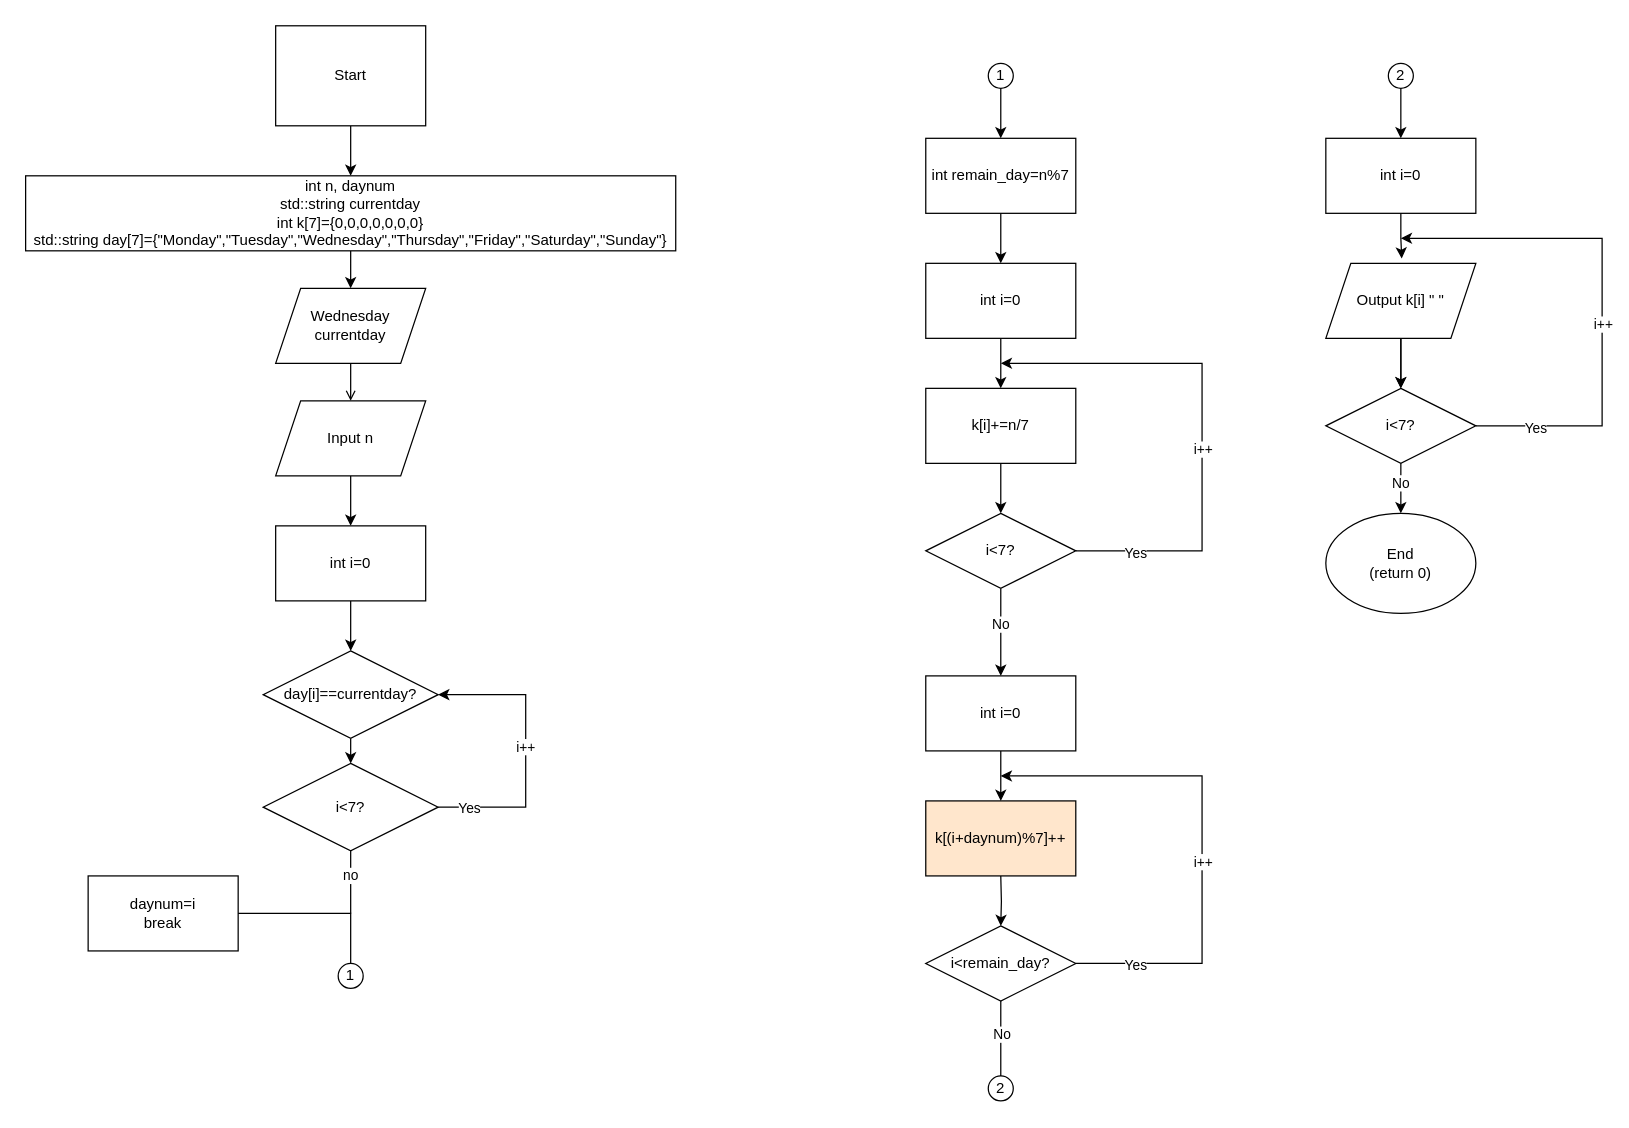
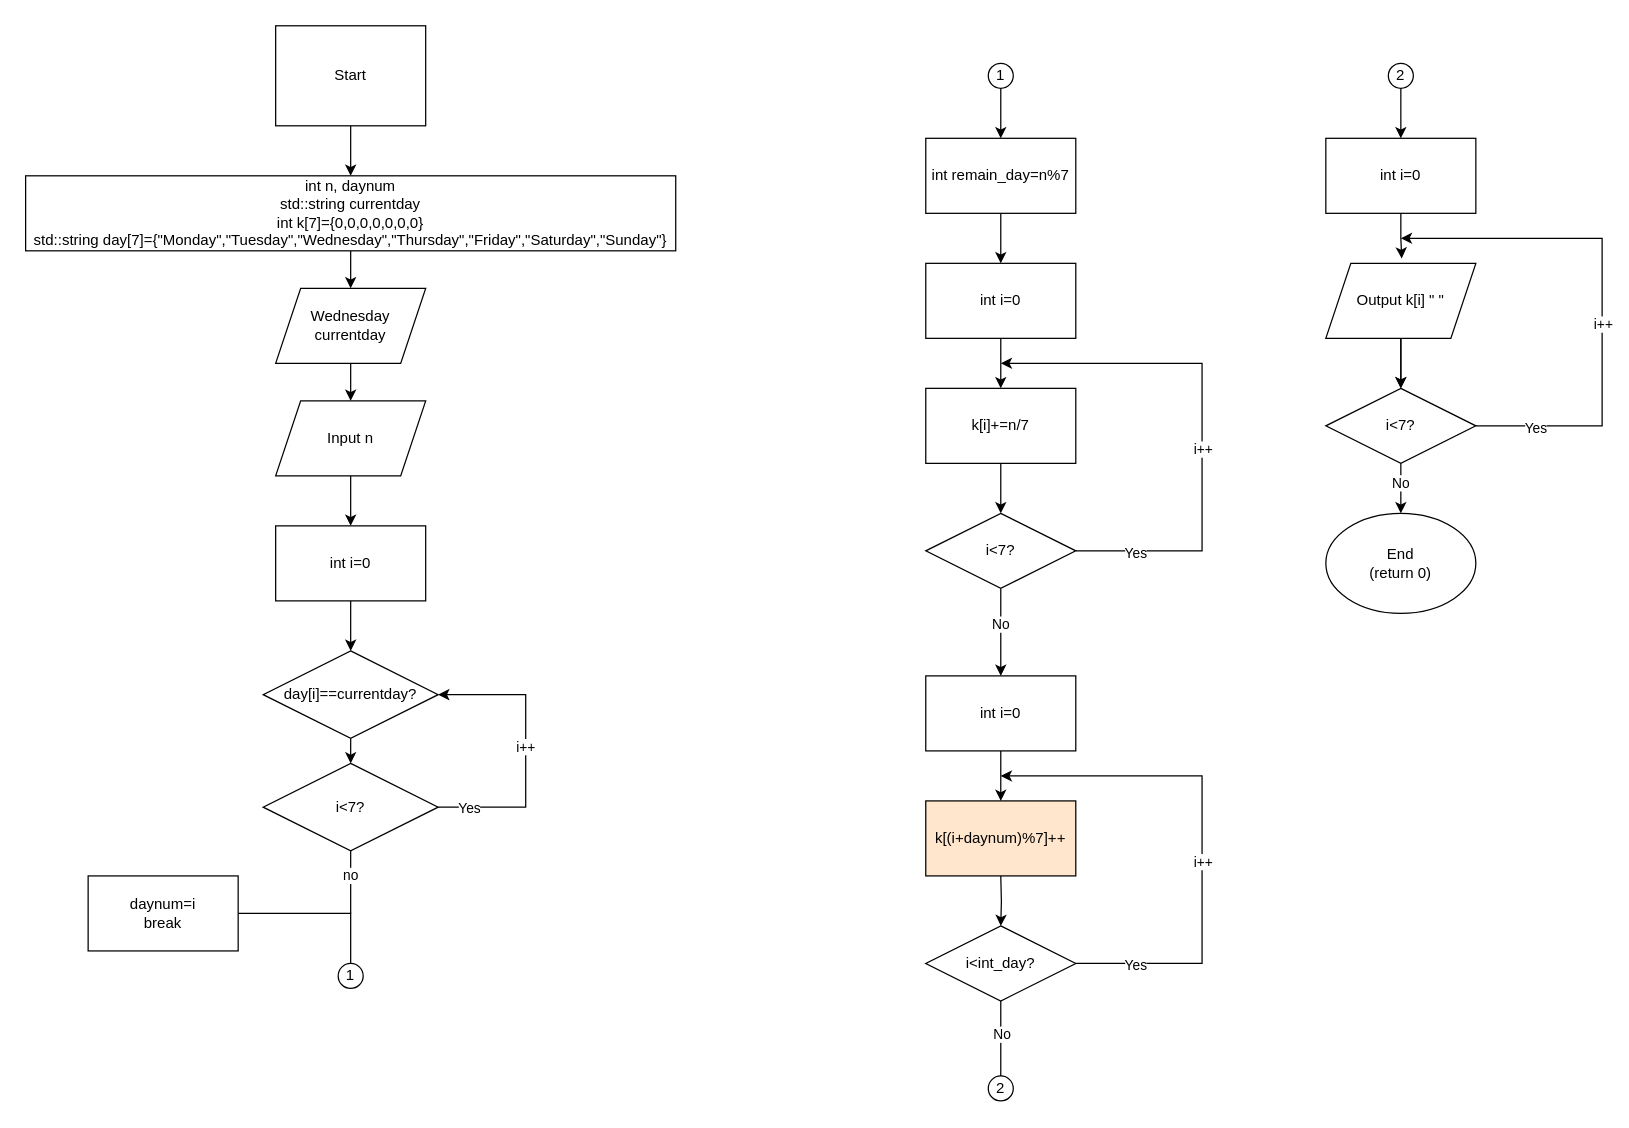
(351, 393) -> (351, 391)
(1001, 963) -> (1001, 963)
